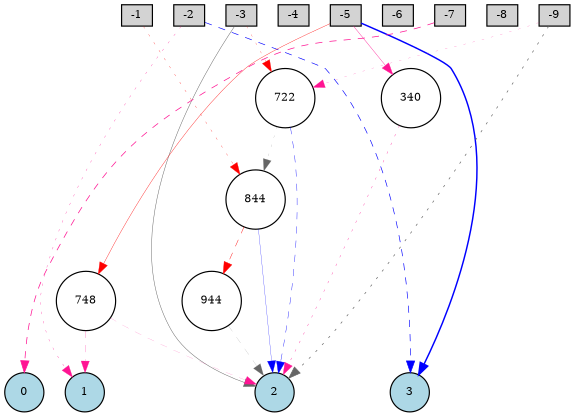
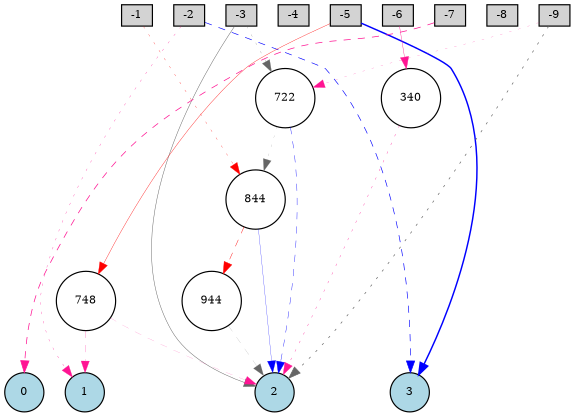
(256, 44) -> (256, 44)
(369, 46) -> (402, 42)
